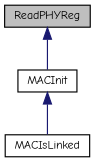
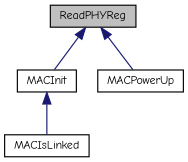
none -> (141, 81)
